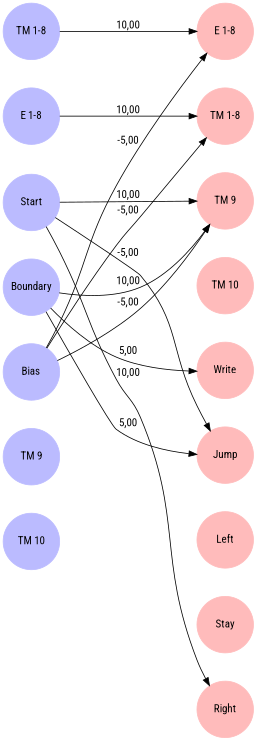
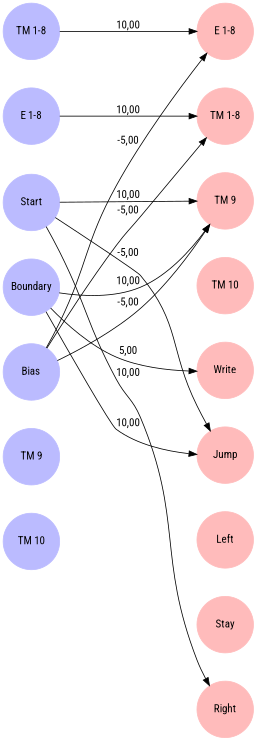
(128, 423) -> (128, 423)
